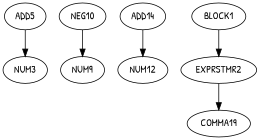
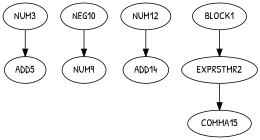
(25, 40) -> (25, 40)
(143, 40) -> (146, 40)
(219, 124) -> (220, 124)
